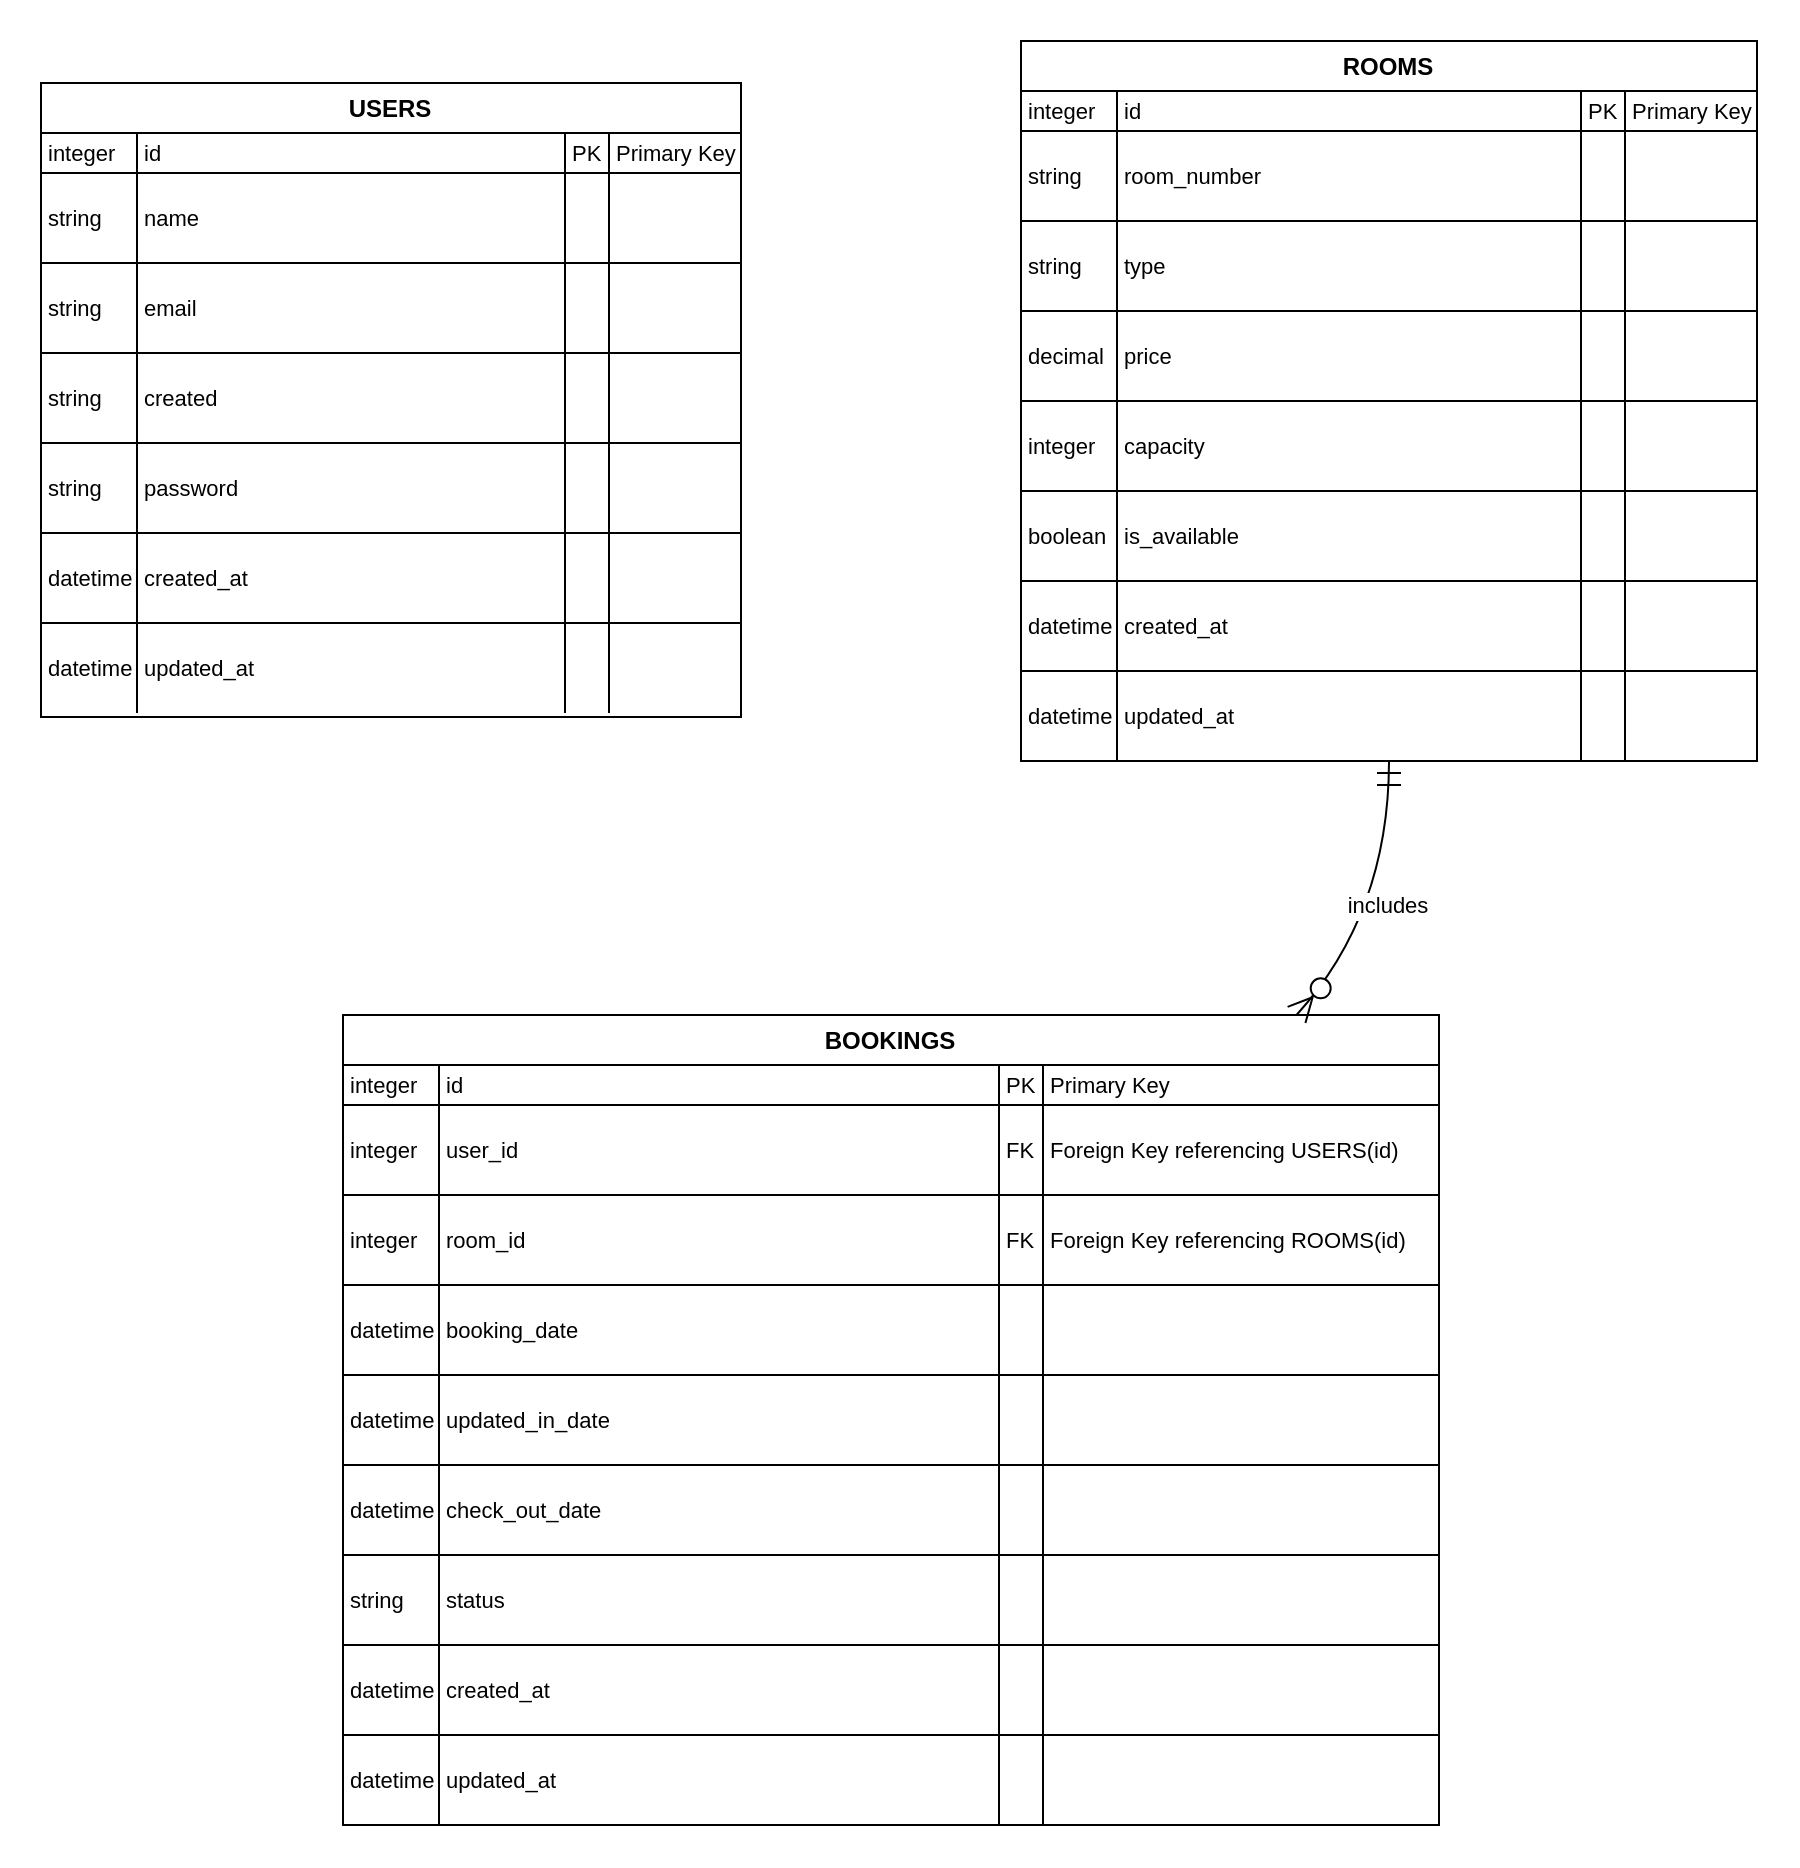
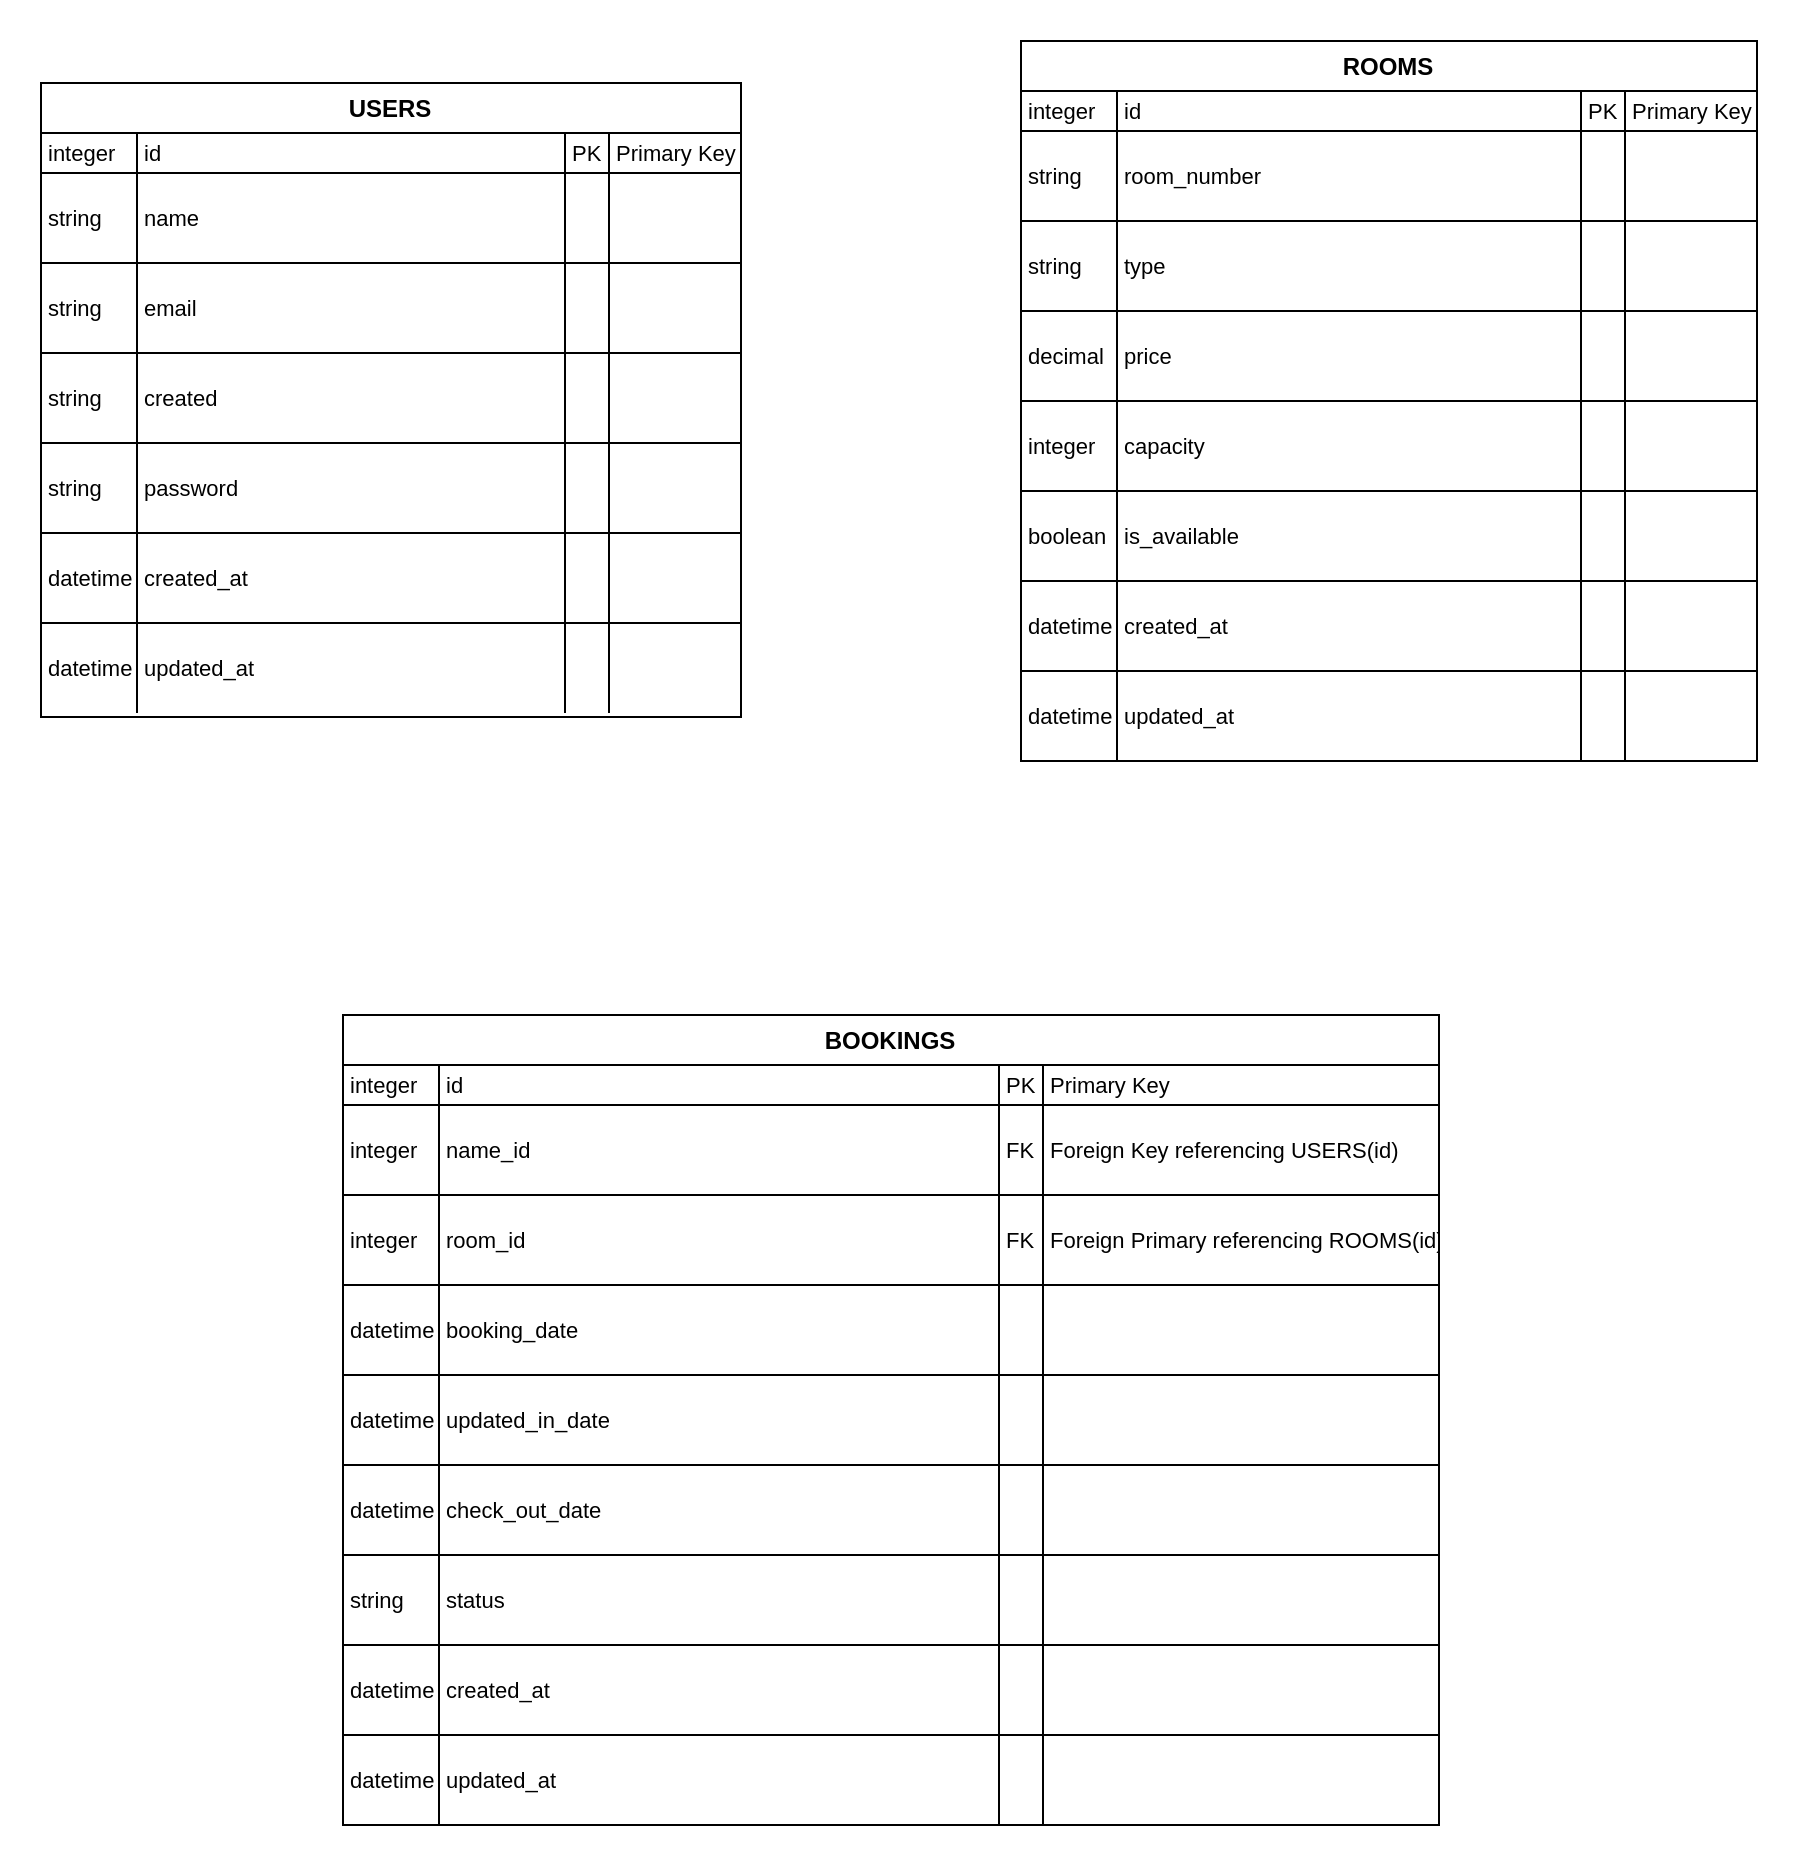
(1373, 878) -> none
(486, 1151) -> (486, 1151)
(1236, 1241) -> (1258, 1241)
